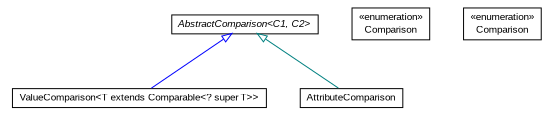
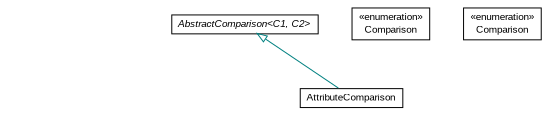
(139, 98) -> none
